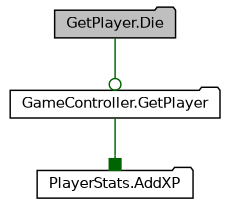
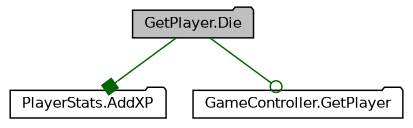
(115, 137) -> (147, 60)
